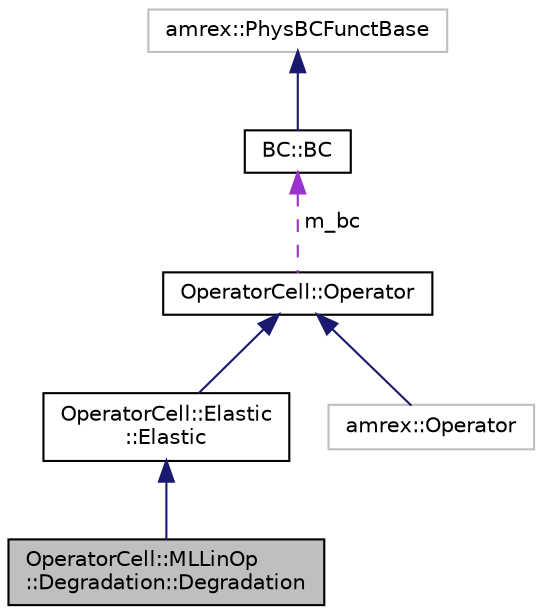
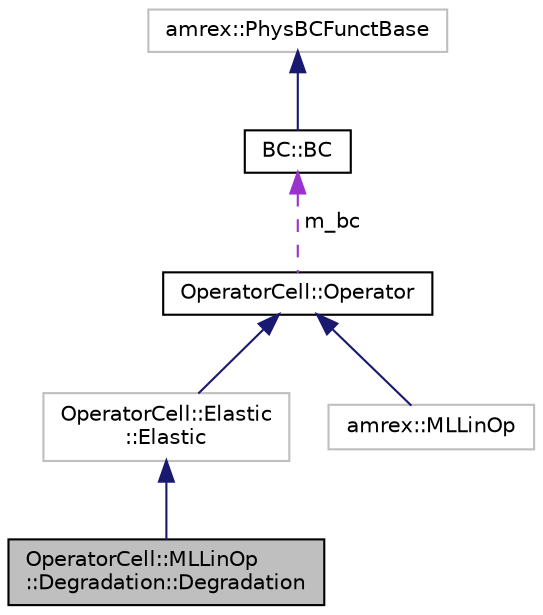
(166, 427) -> (166, 427)
(431, 427) -> (431, 427)
